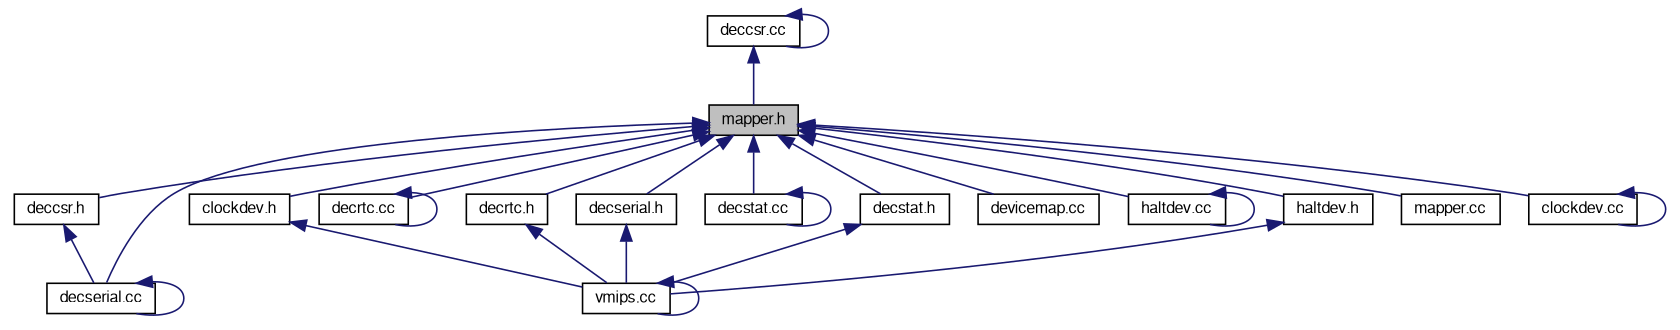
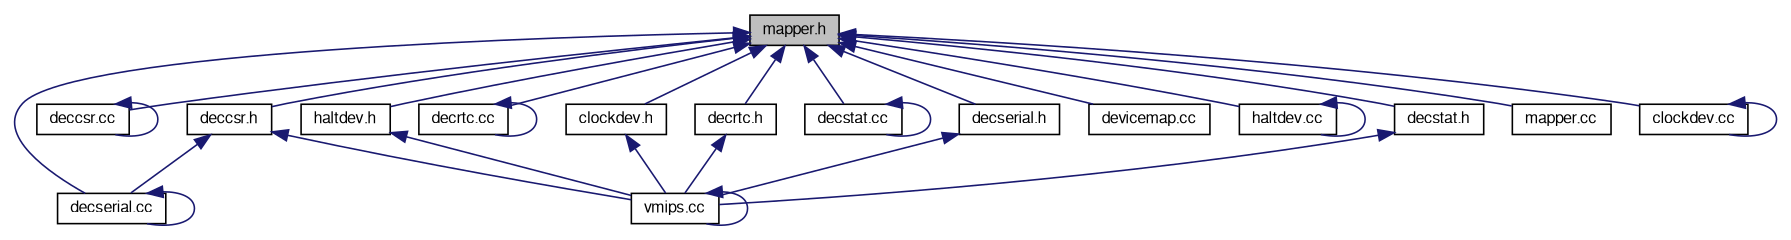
(754, 84) -> (371, 78)
none -> (459, 169)
